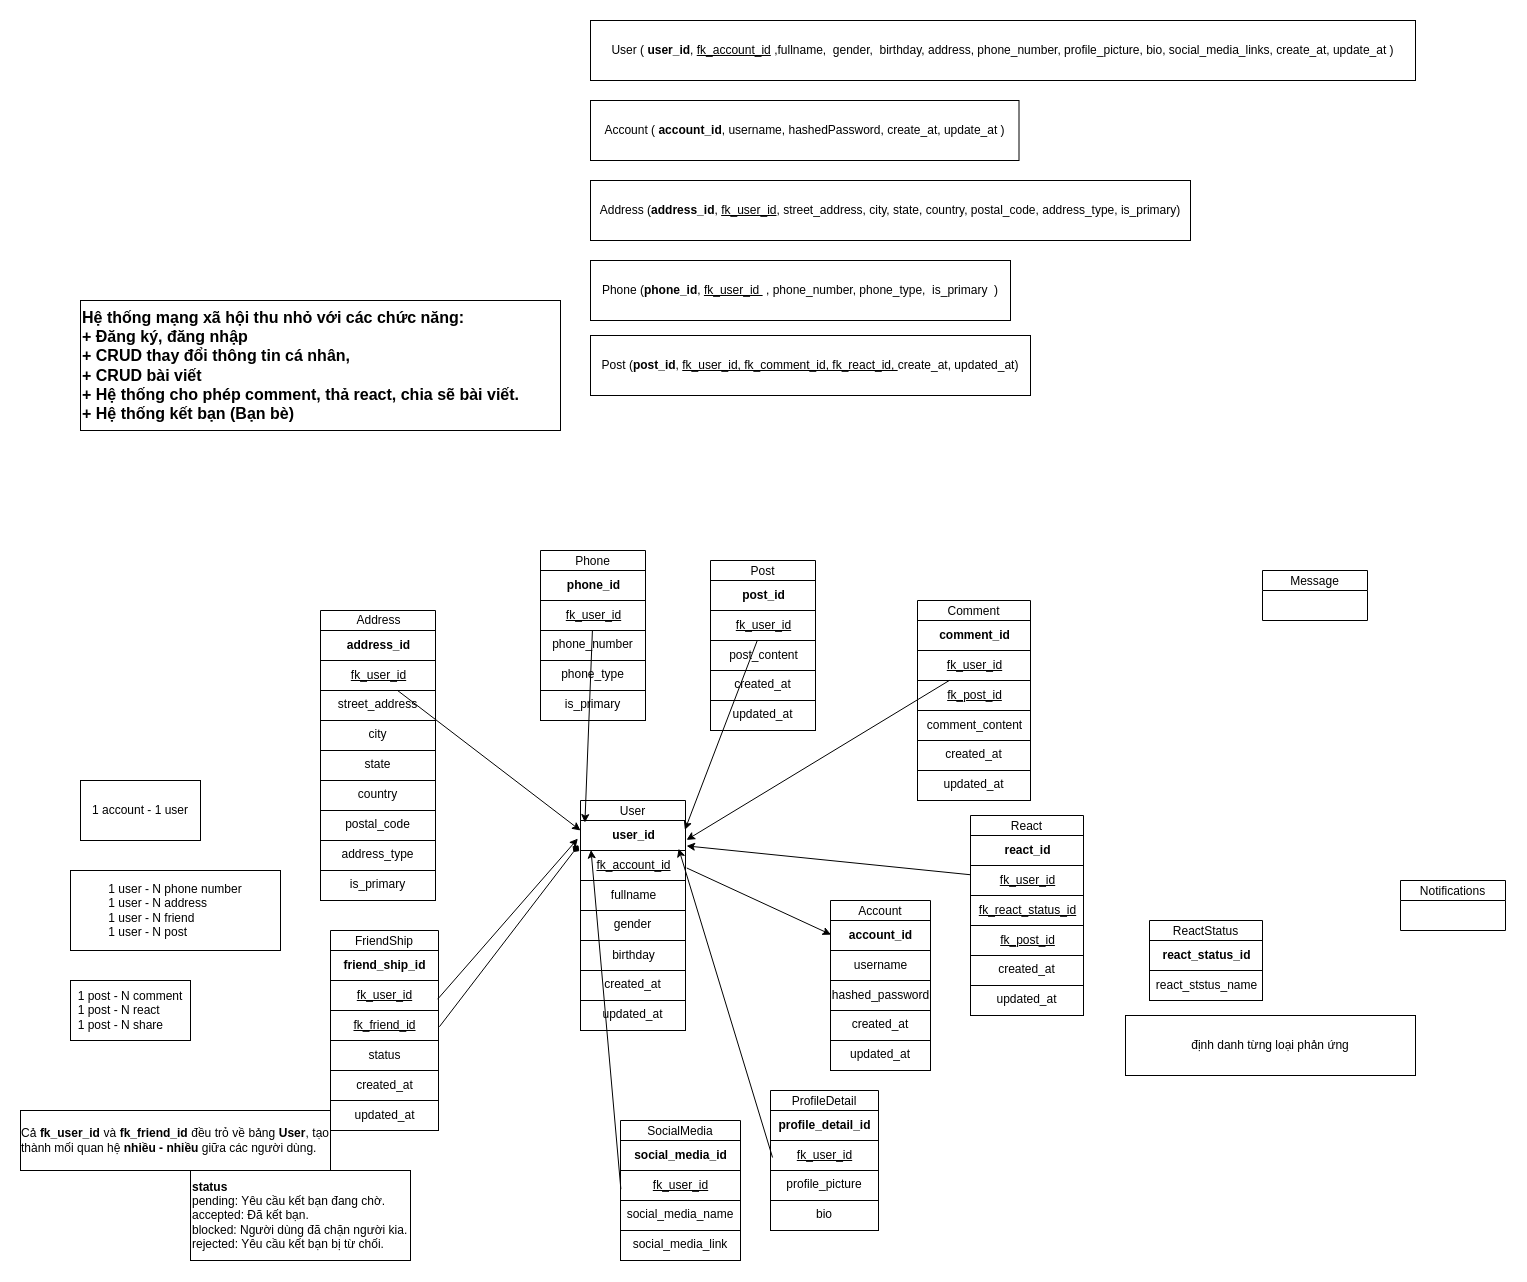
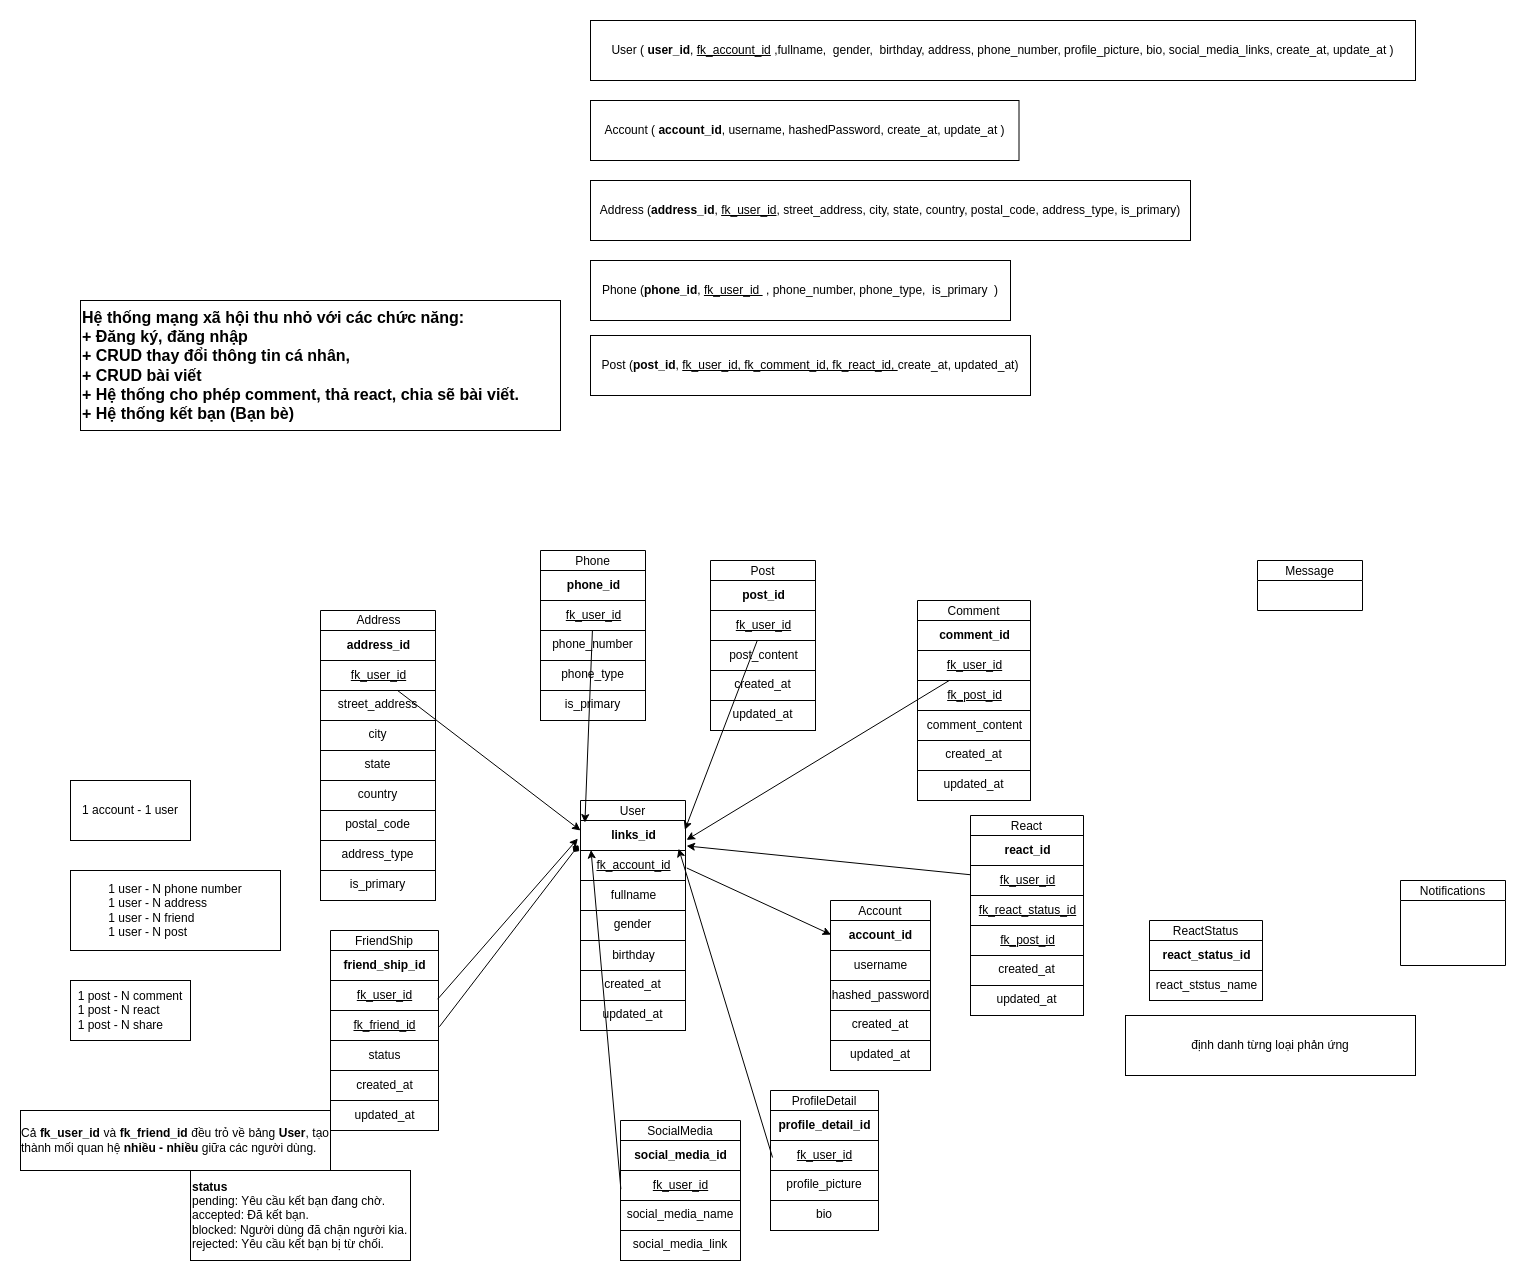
(1315, 596) -> (1310, 586)
(141, 811) -> (131, 811)
(634, 836) -> (634, 836)
(1453, 906) -> (1453, 923)
